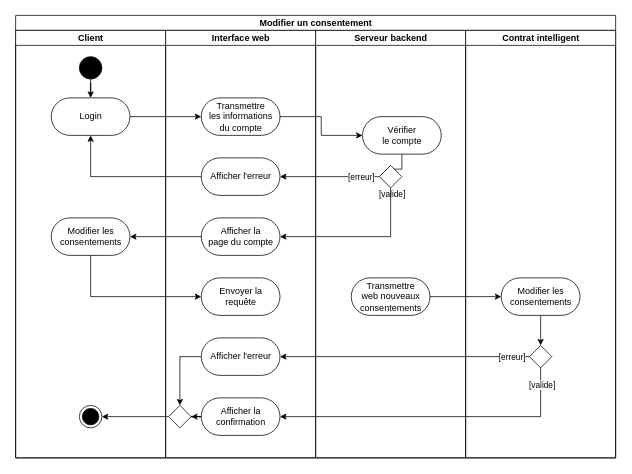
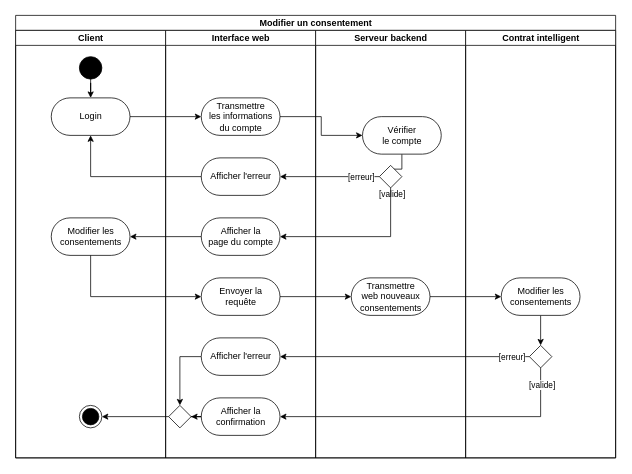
none -> (313, 297)
